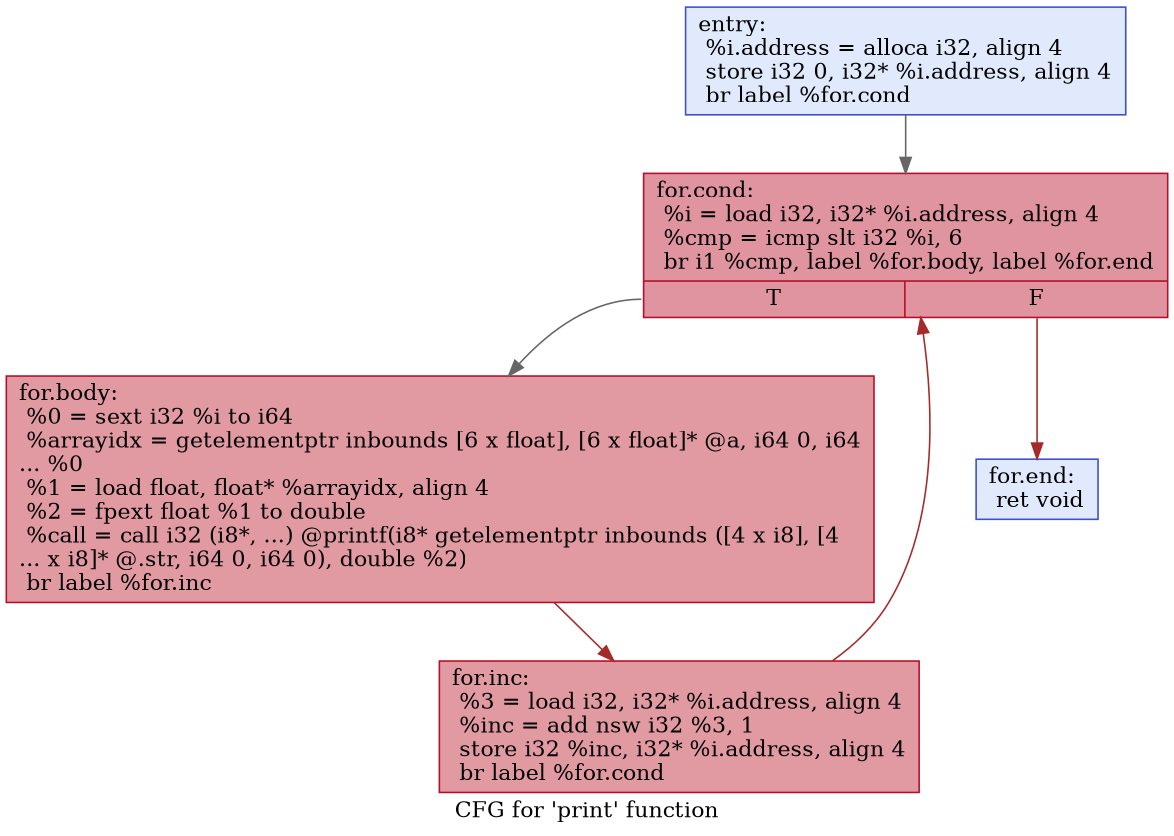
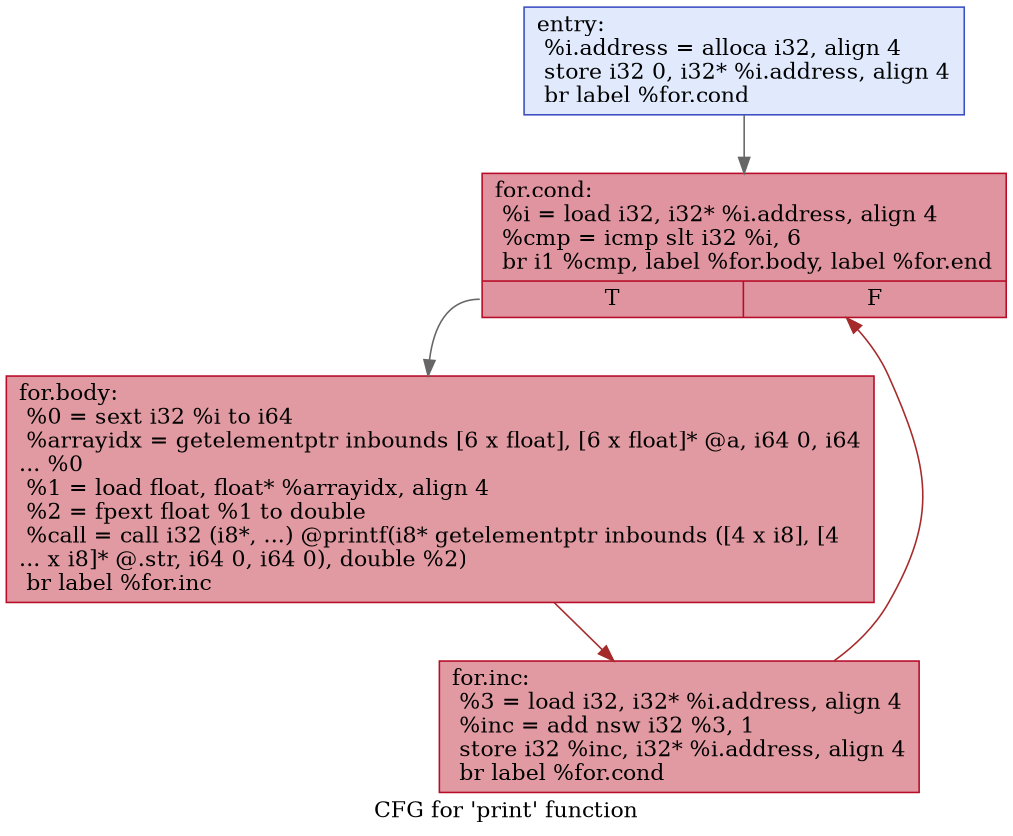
(1037, 489) -> none
